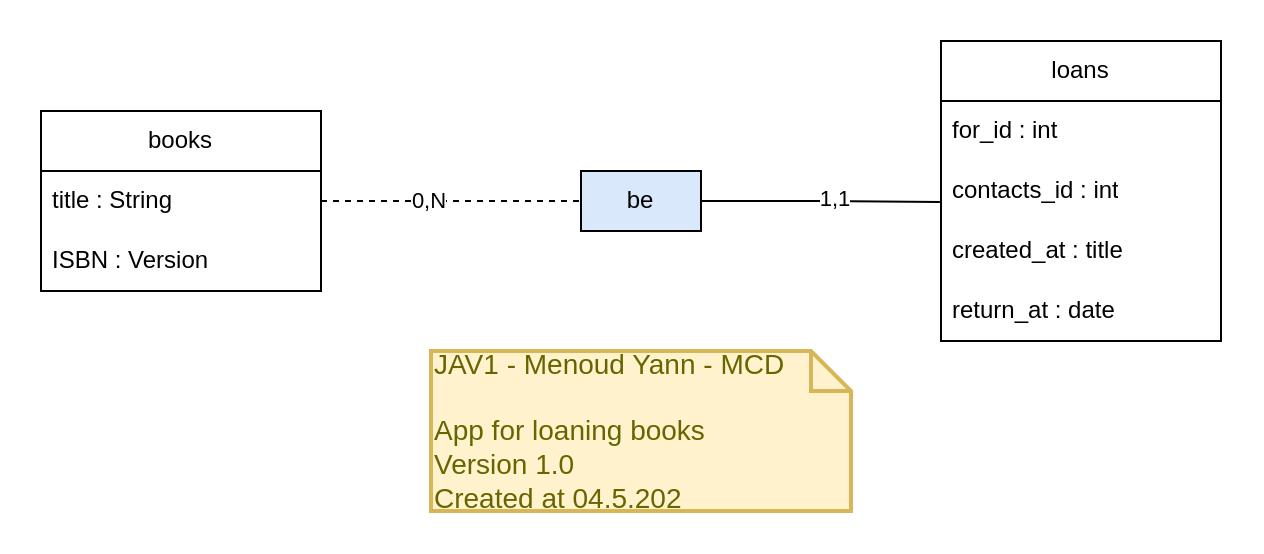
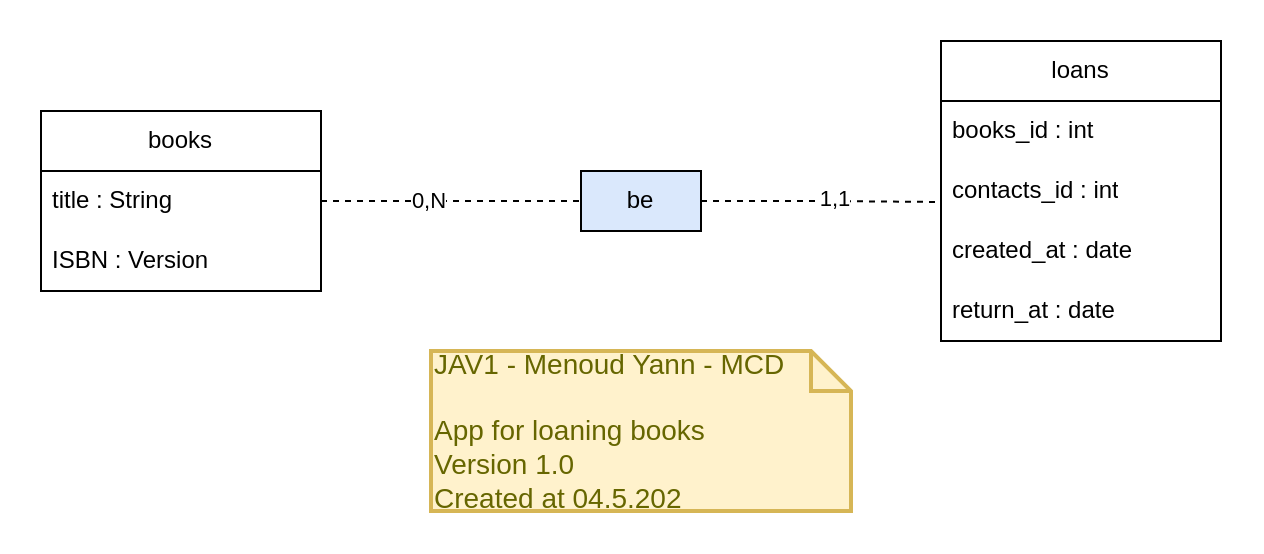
(1018, 131) -> (1031, 131)
(762, 201) -> (762, 201)
(1058, 251) -> (1058, 251)
